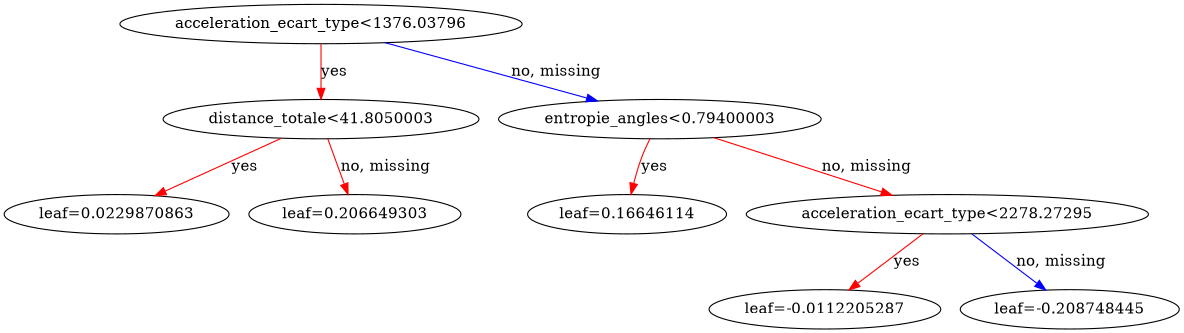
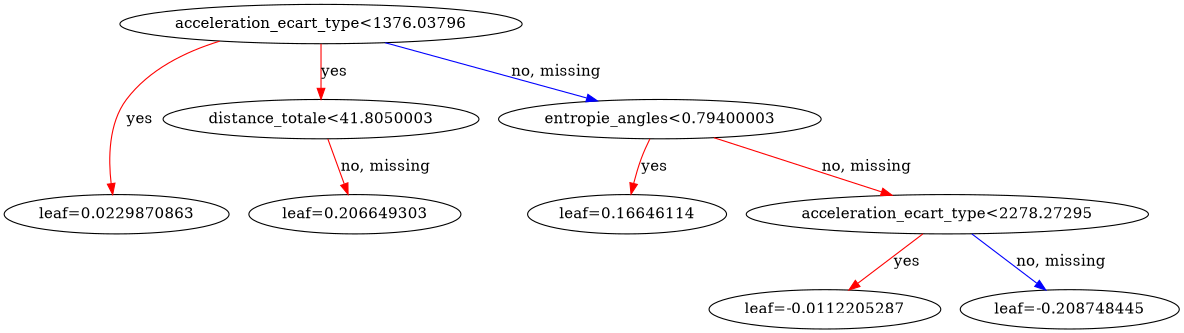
(223, 165) -> (134, 90)
